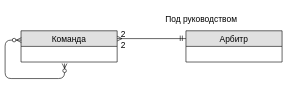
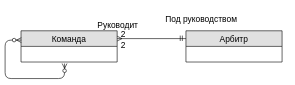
none -> (119, 23)
